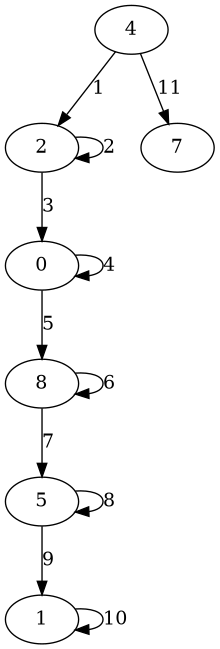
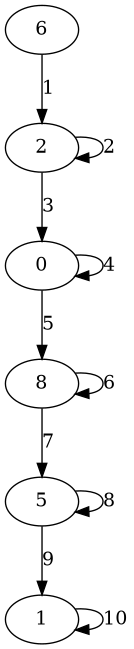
(131, 30) -> (42, 30)
(178, 148) -> none
